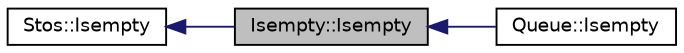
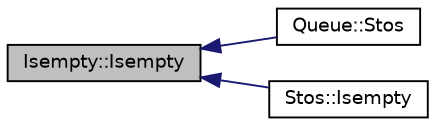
(210, 27) -> (245, 84)
(586, 27) -> (349, 27)
